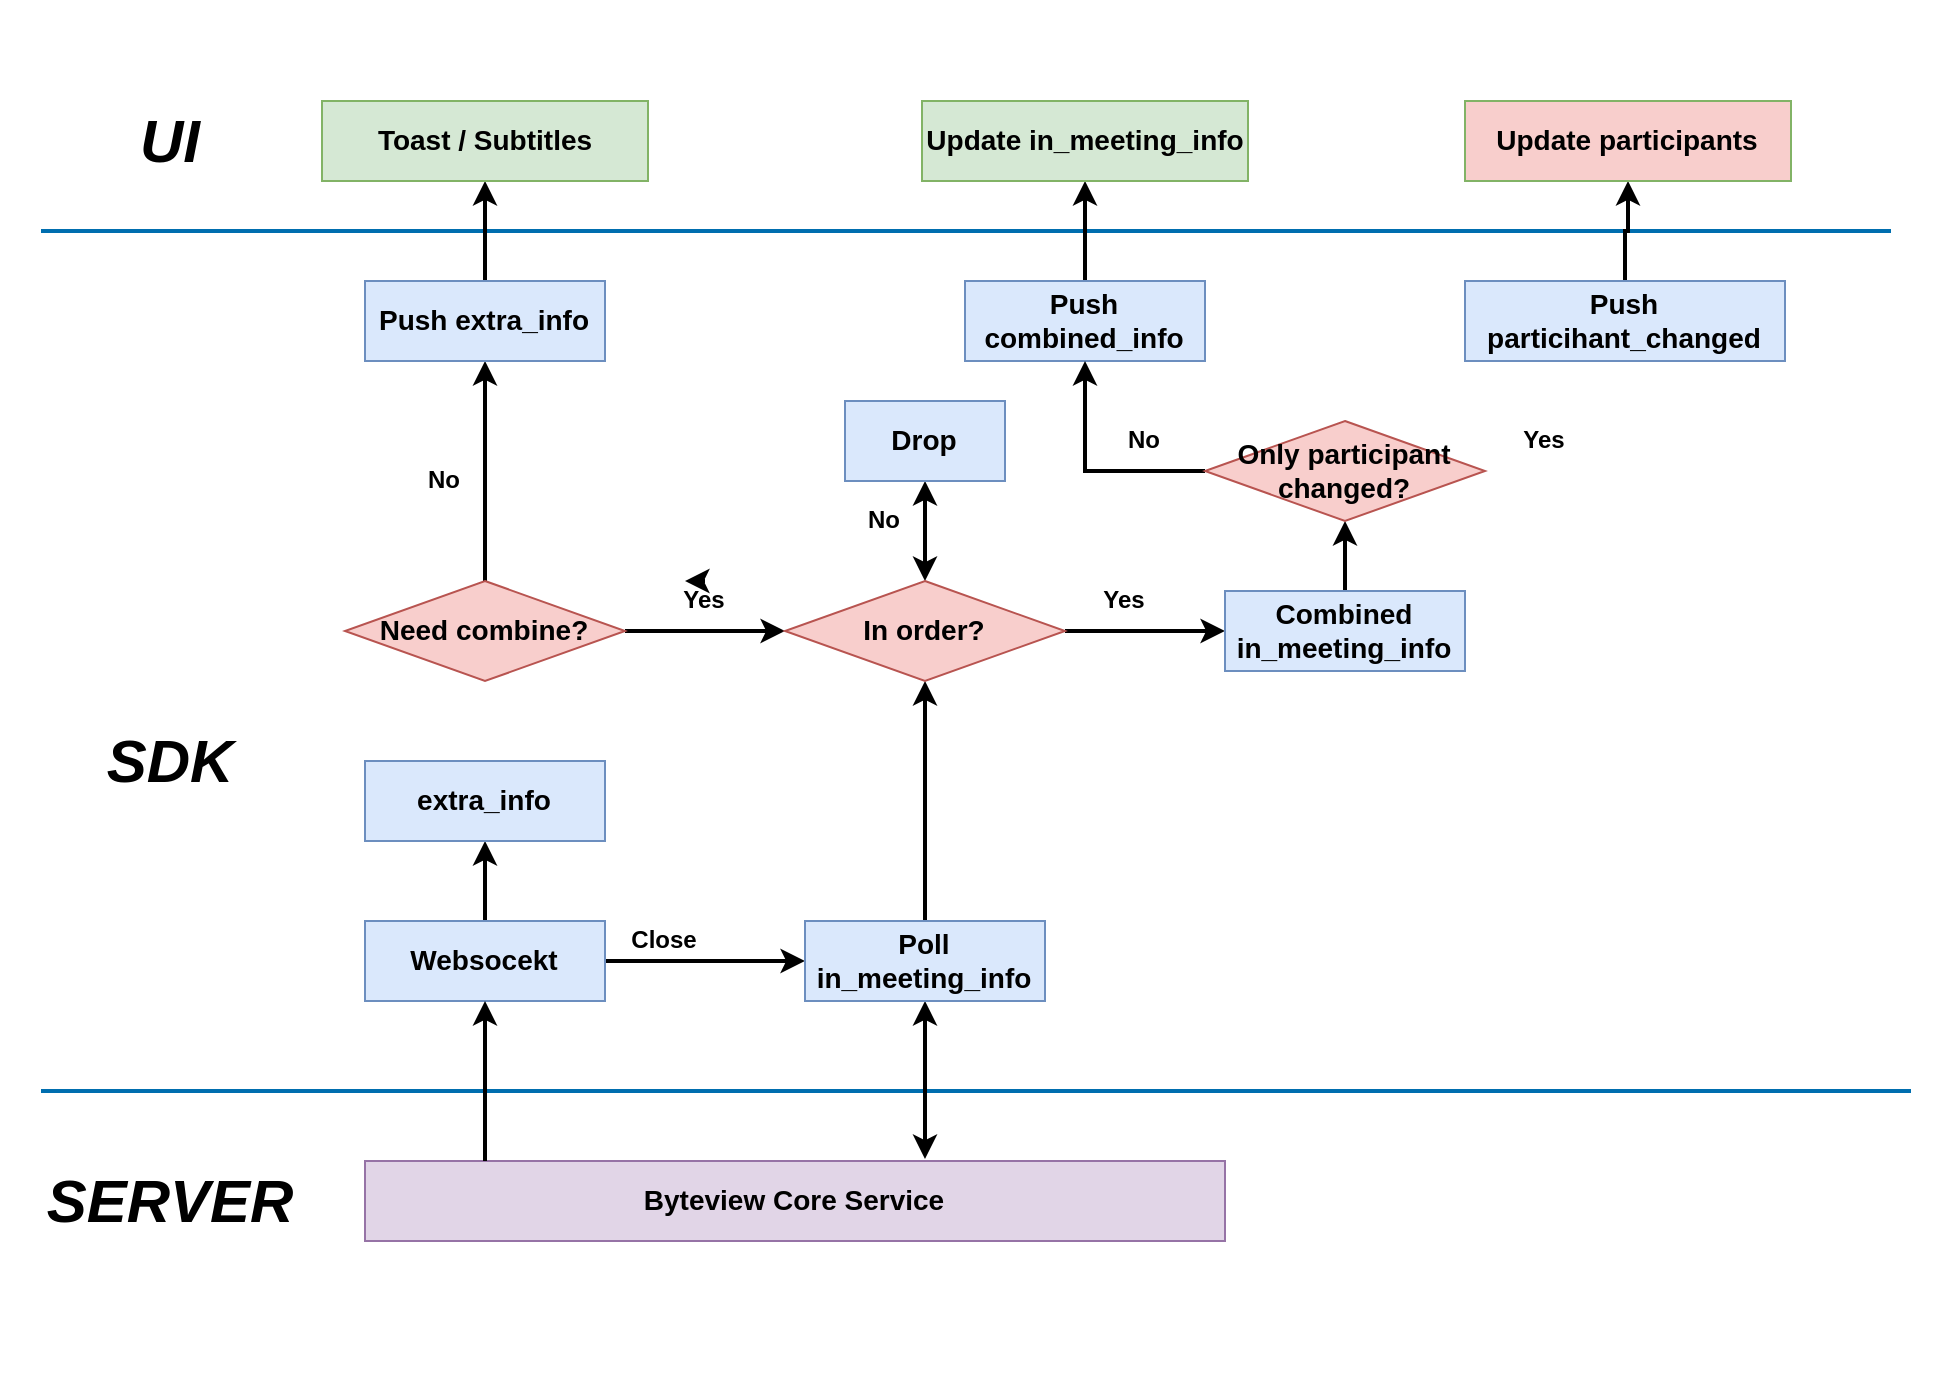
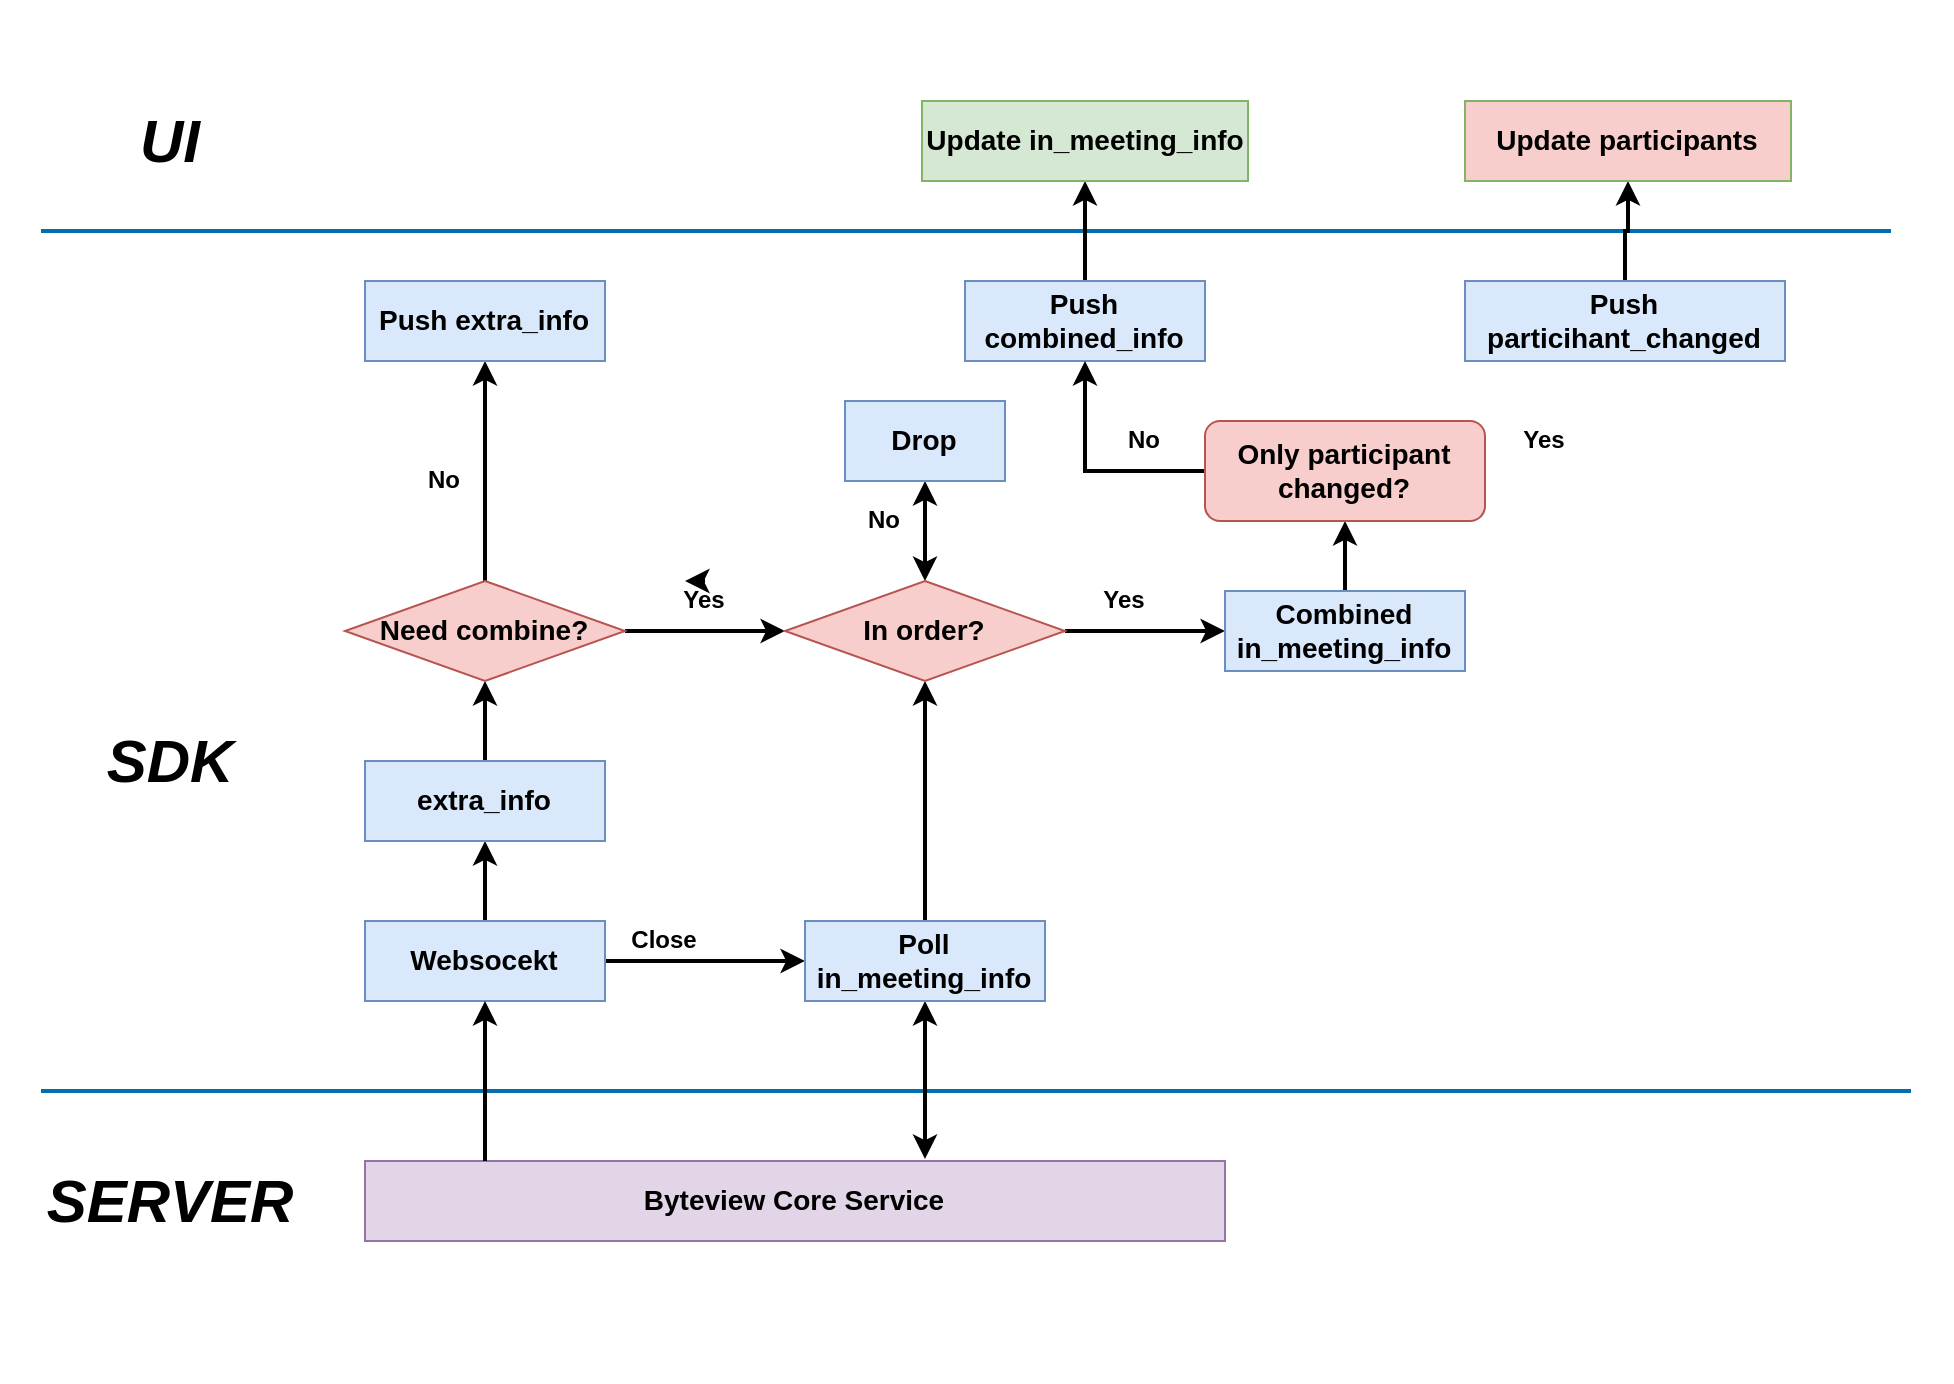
(485, 141) -> none
(485, 240) -> none
(1345, 471) -> (1345, 471)
none -> (485, 730)
